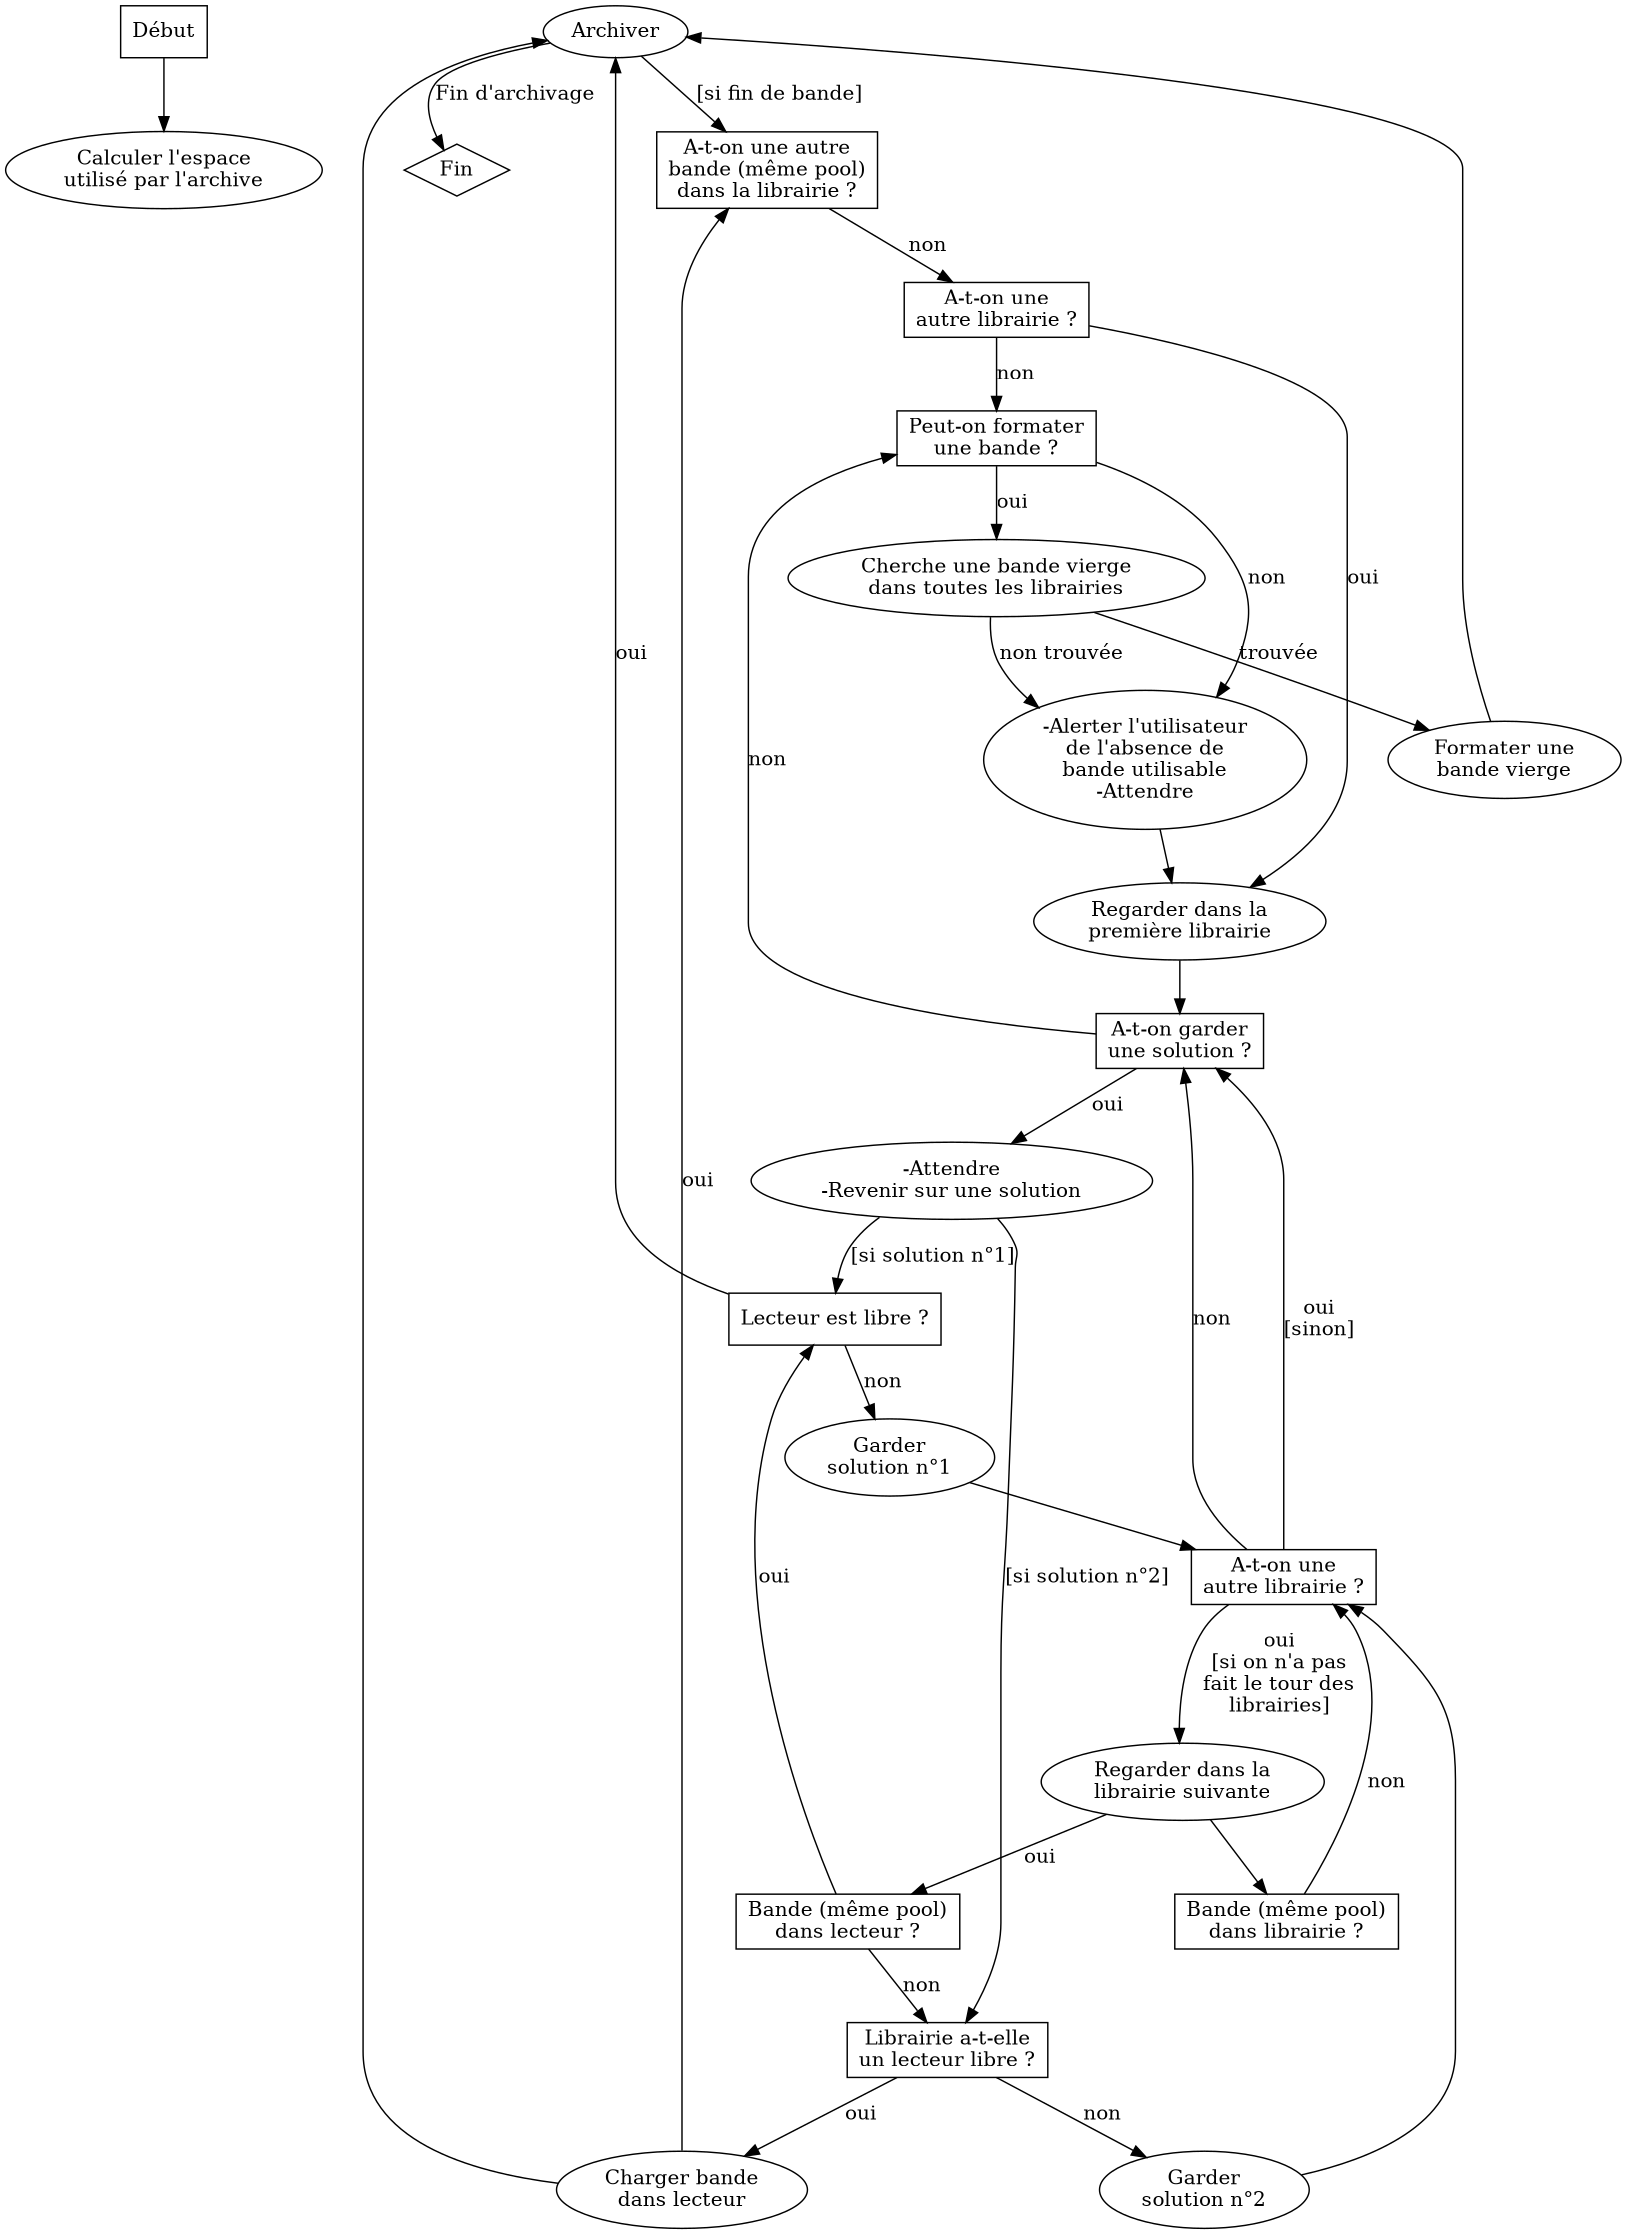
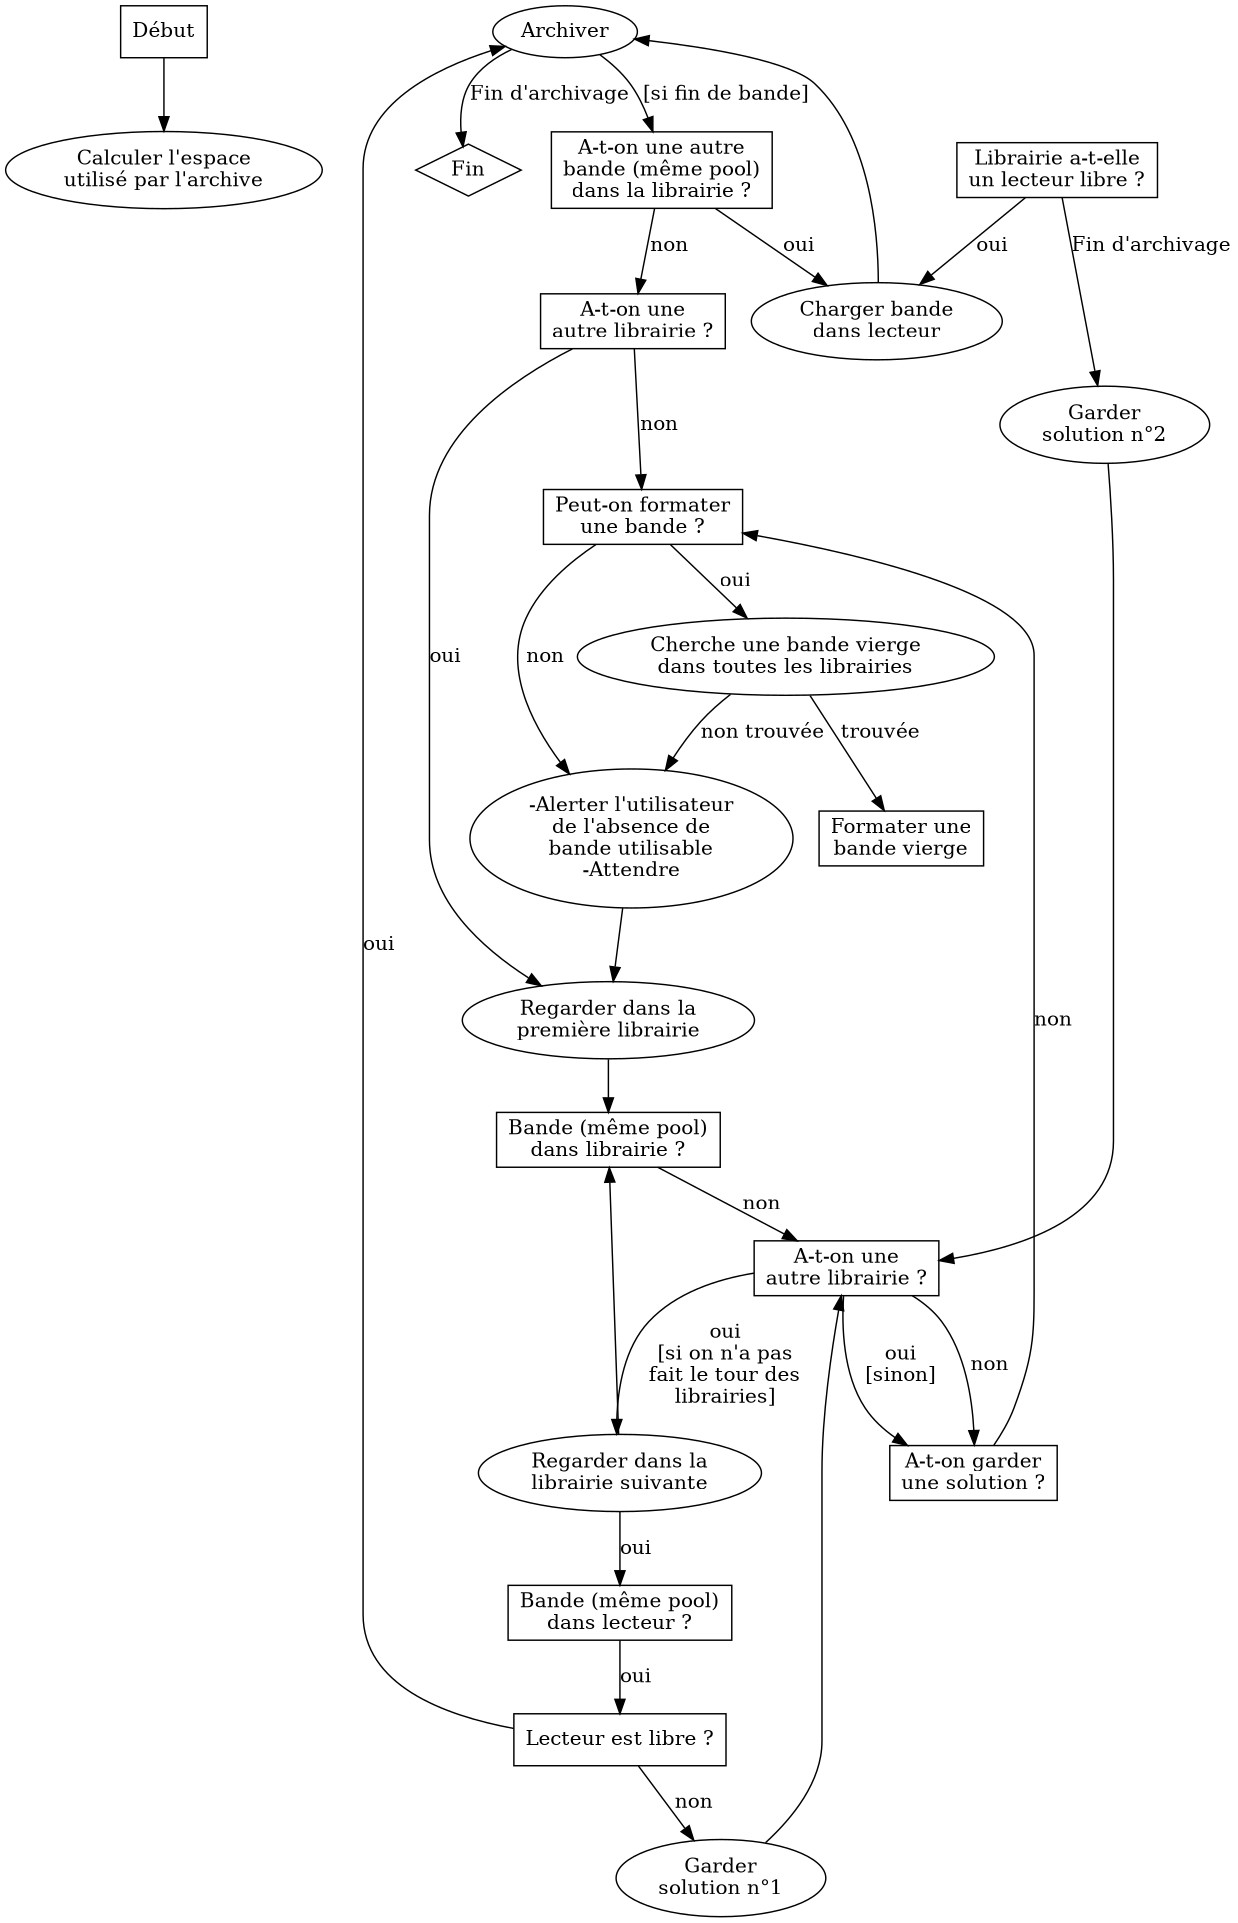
(1366, 116) -> none
(1505, 760) -> (901, 838)
(1180, 980) -> (608, 1078)
(682, 1181) -> (765, 243)
(952, 1181) -> none
(893, 1980) -> none
(1103, 2114) -> (1152, 246)
